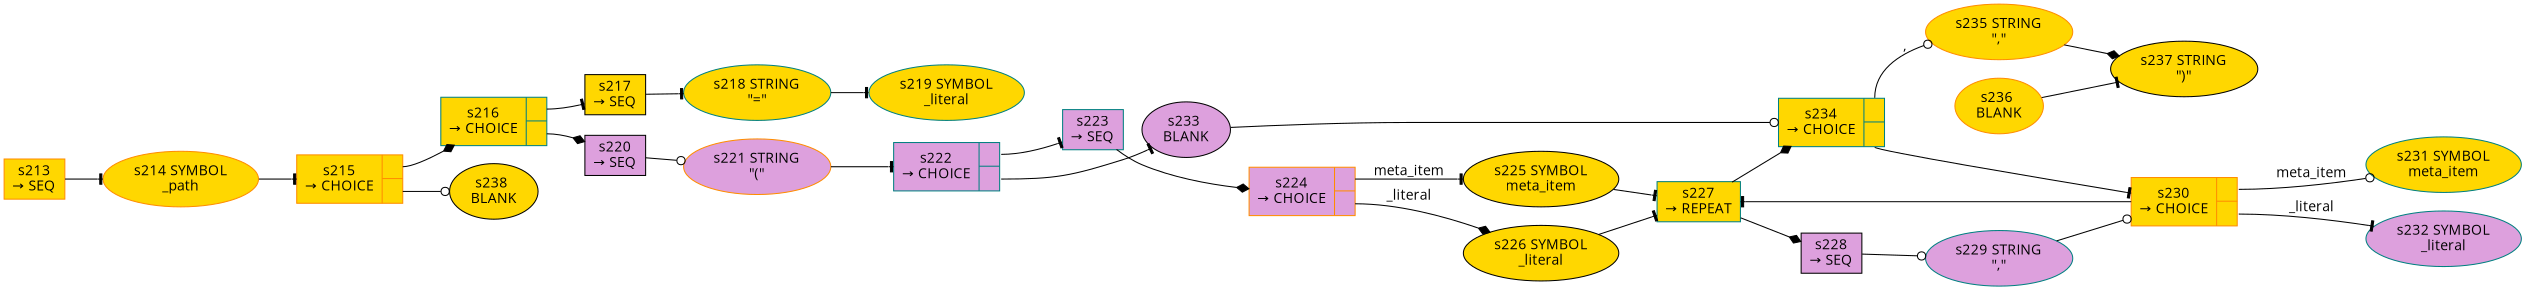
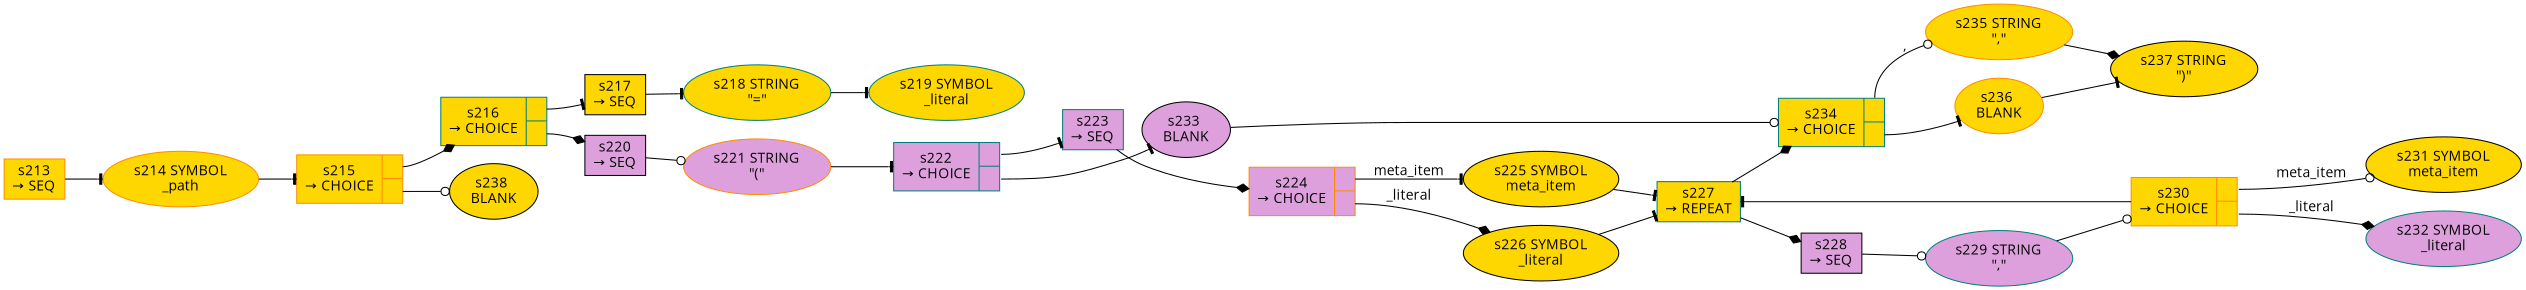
(2444, 165) -> (2444, 165)
(2000, 171) -> (1921, 131)
(2304, 217) -> (2304, 217)
